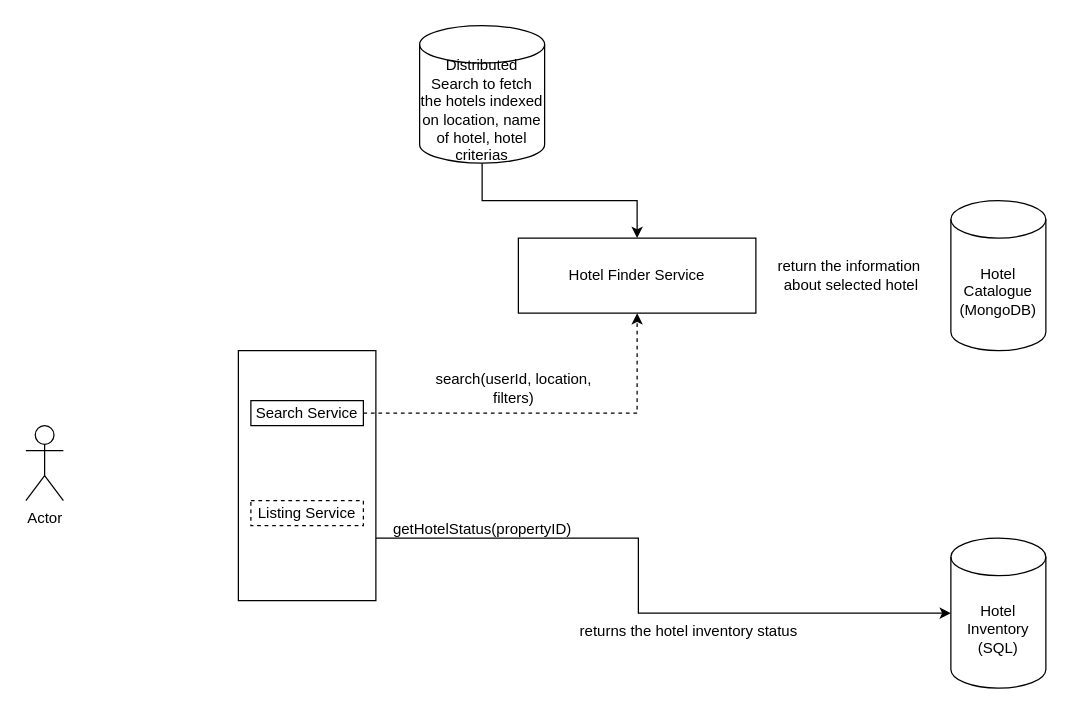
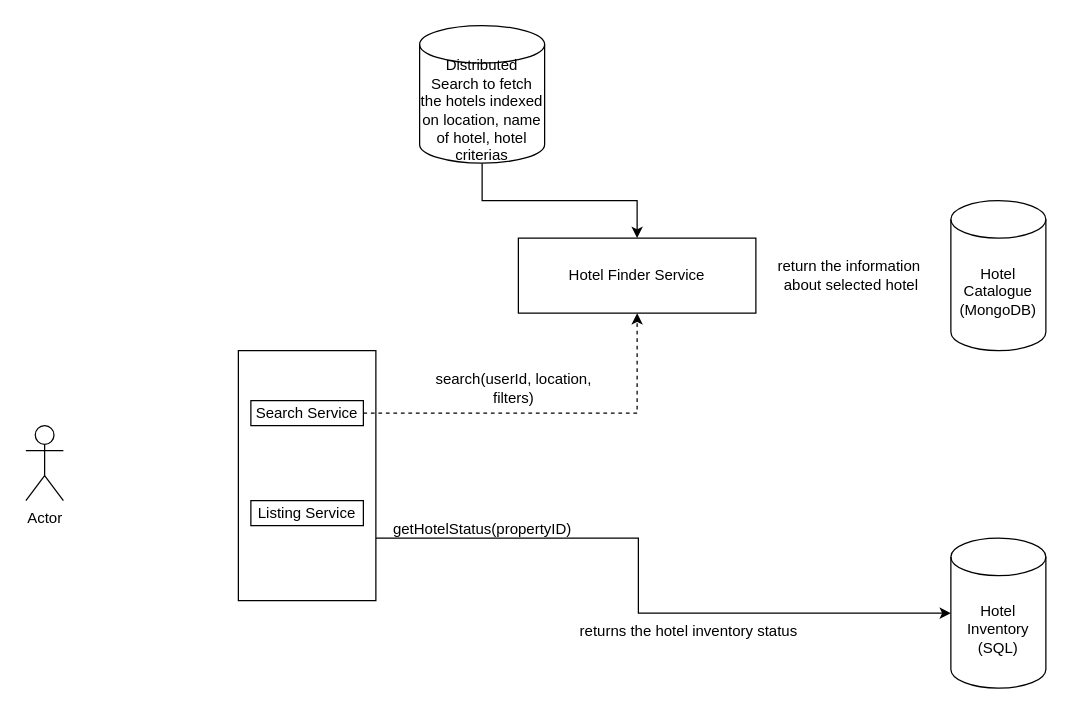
(307, 513) -> (307, 513)
